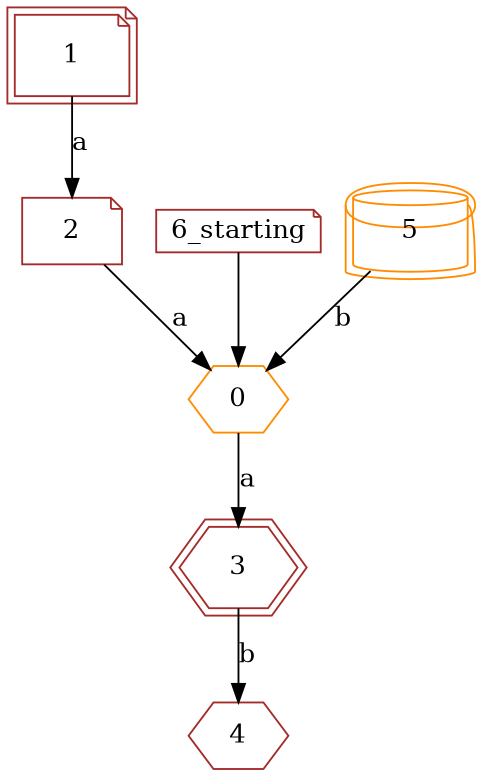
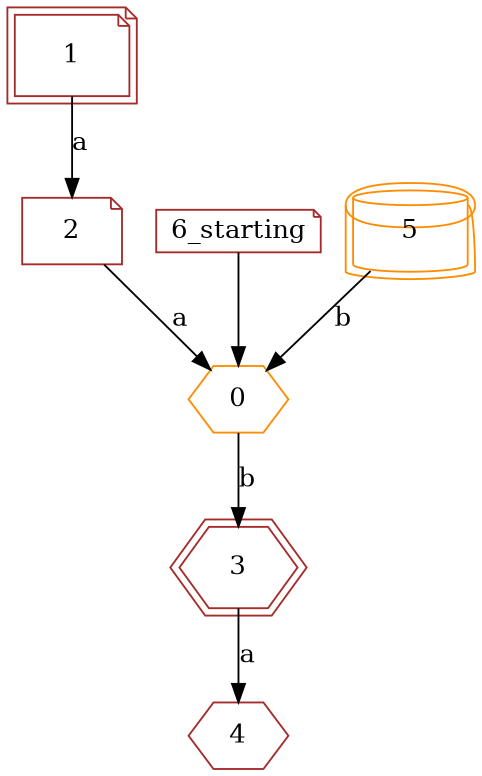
(248, 480) -> (248, 480)
(248, 655) -> (248, 655)
